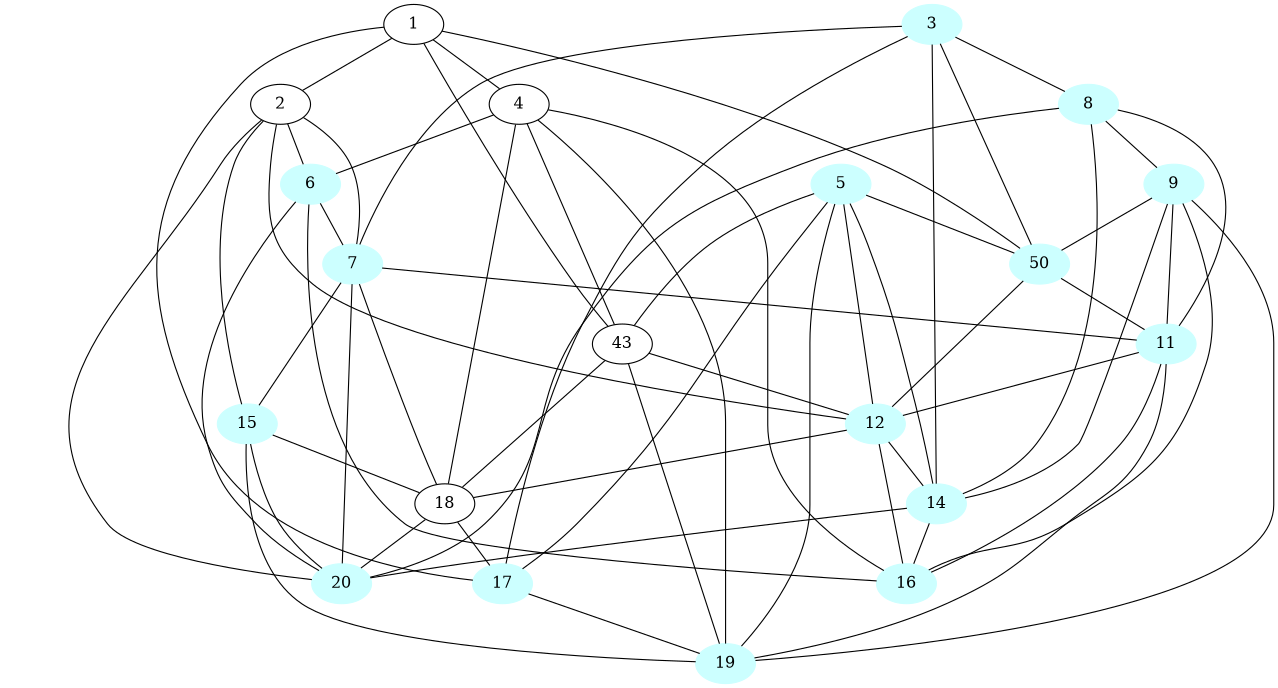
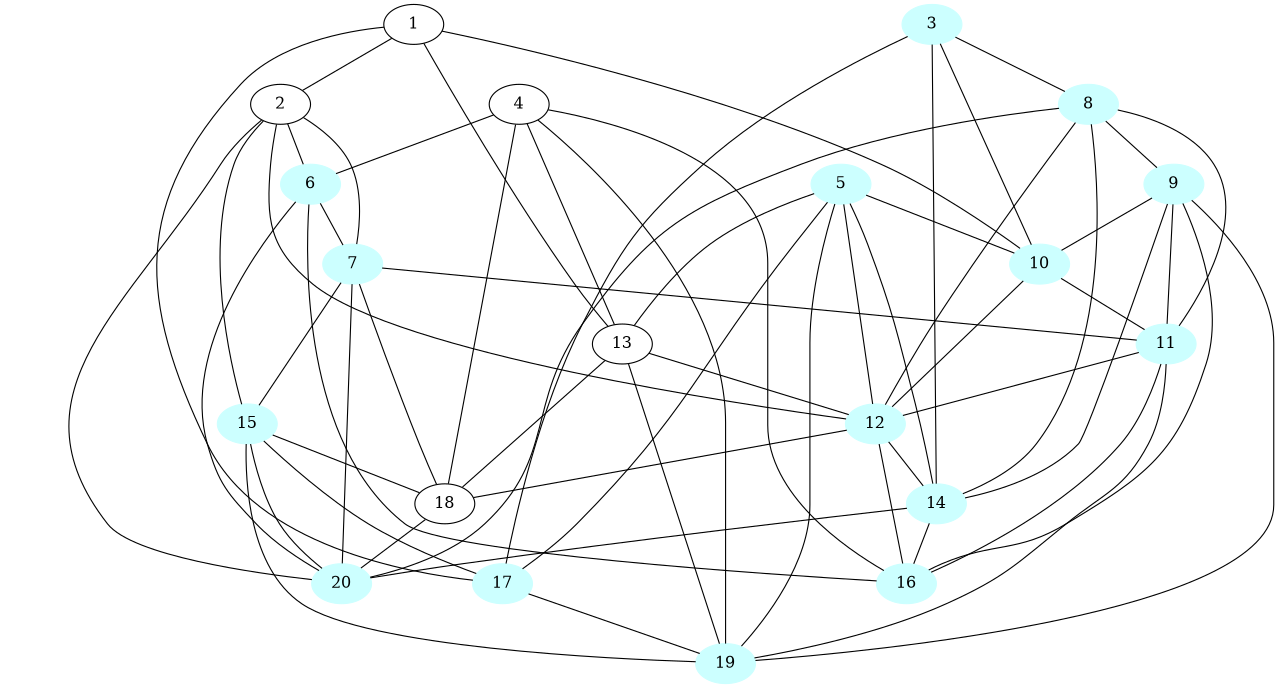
(587, 53) -> none
(466, 64) -> none
none -> (976, 261)
(1040, 264) -> (1040, 264)
(622, 344) -> (622, 344)
(479, 551) -> (362, 520)
